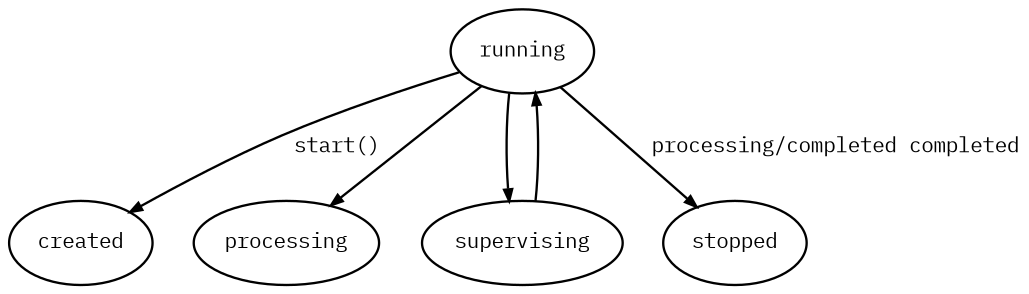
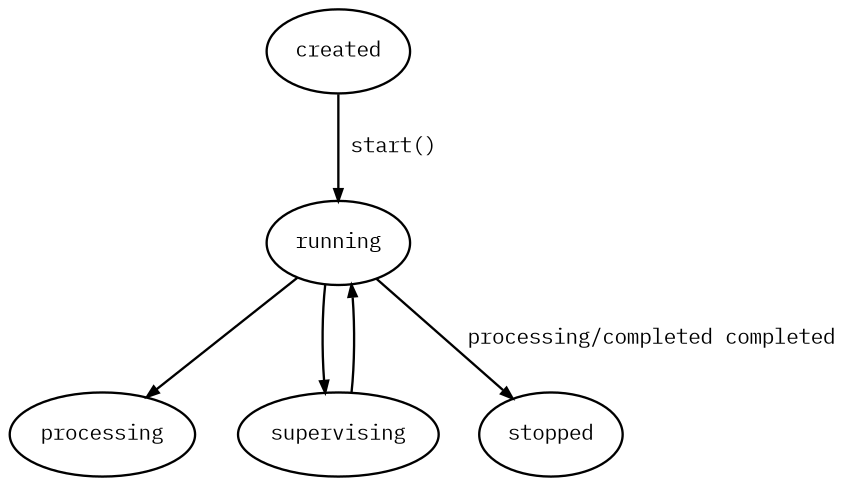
(296, 130) -> (338, 141)
